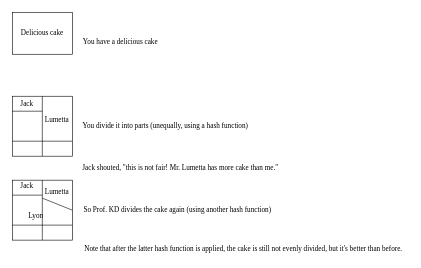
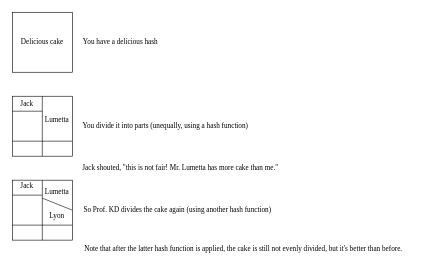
(42, 33) -> (42, 42)
(121, 42) -> (121, 42)
(36, 216) -> (57, 216)
